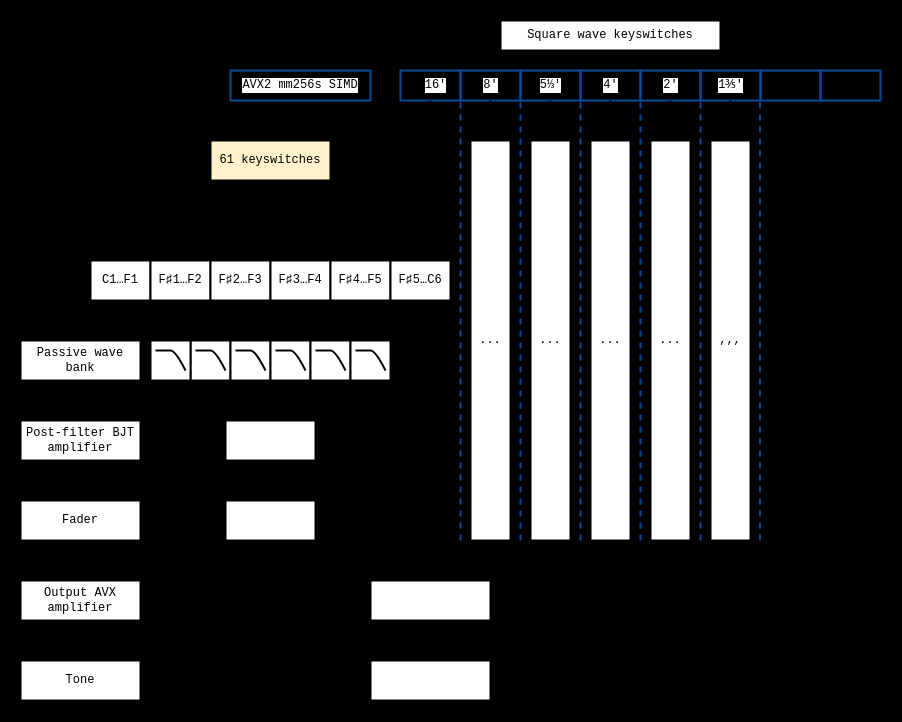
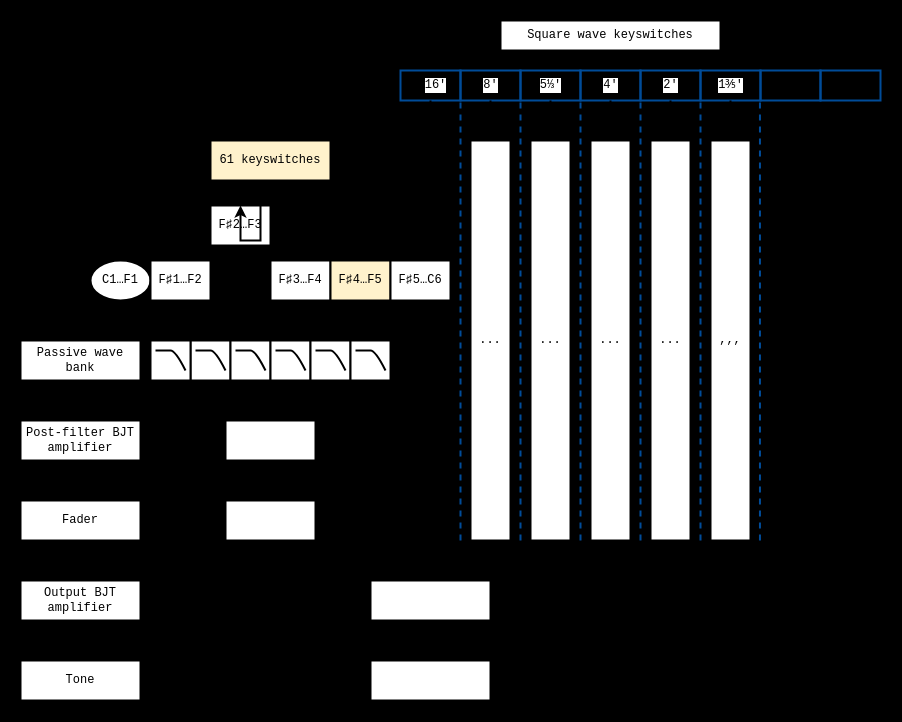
(301, 86) -> none
(225, 221) -> none
(121, 281) -> (121, 281)
(241, 281) -> (241, 226)
(361, 281) -> (361, 281)
(81, 601) -> (81, 601)
